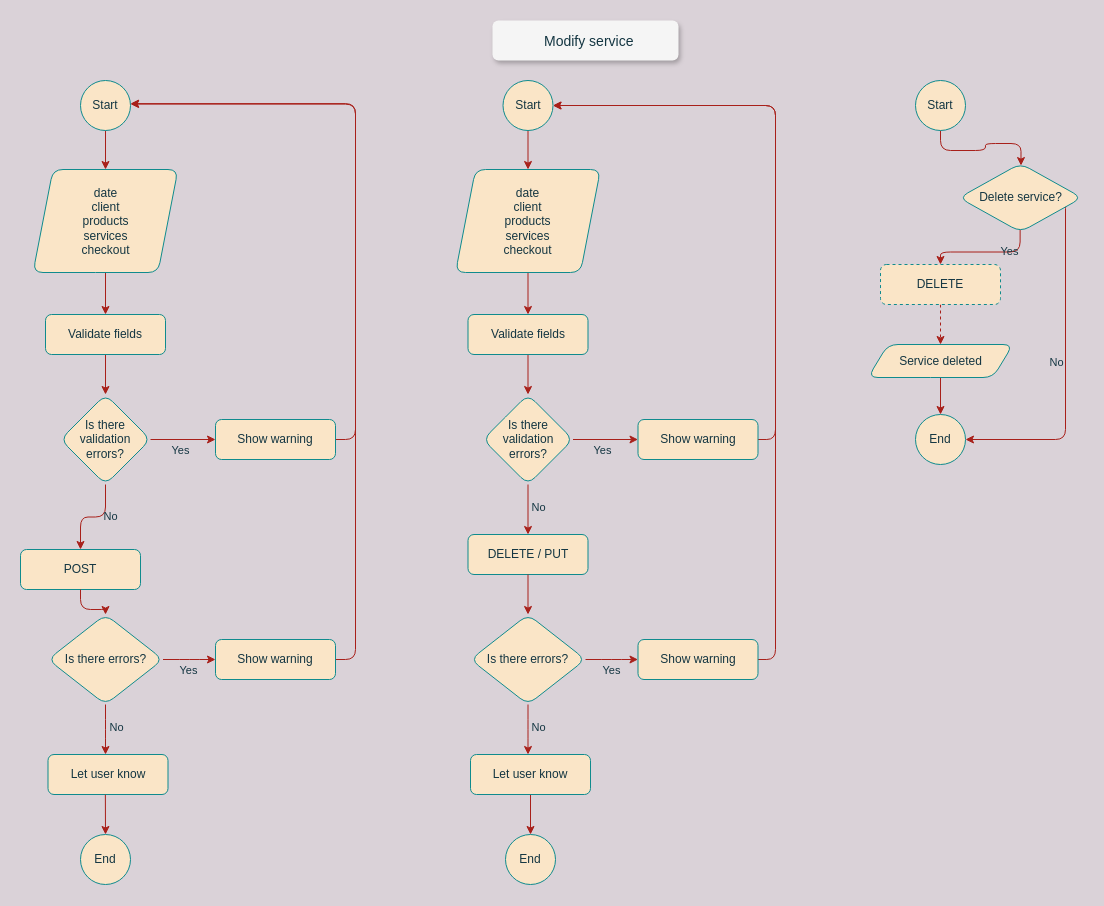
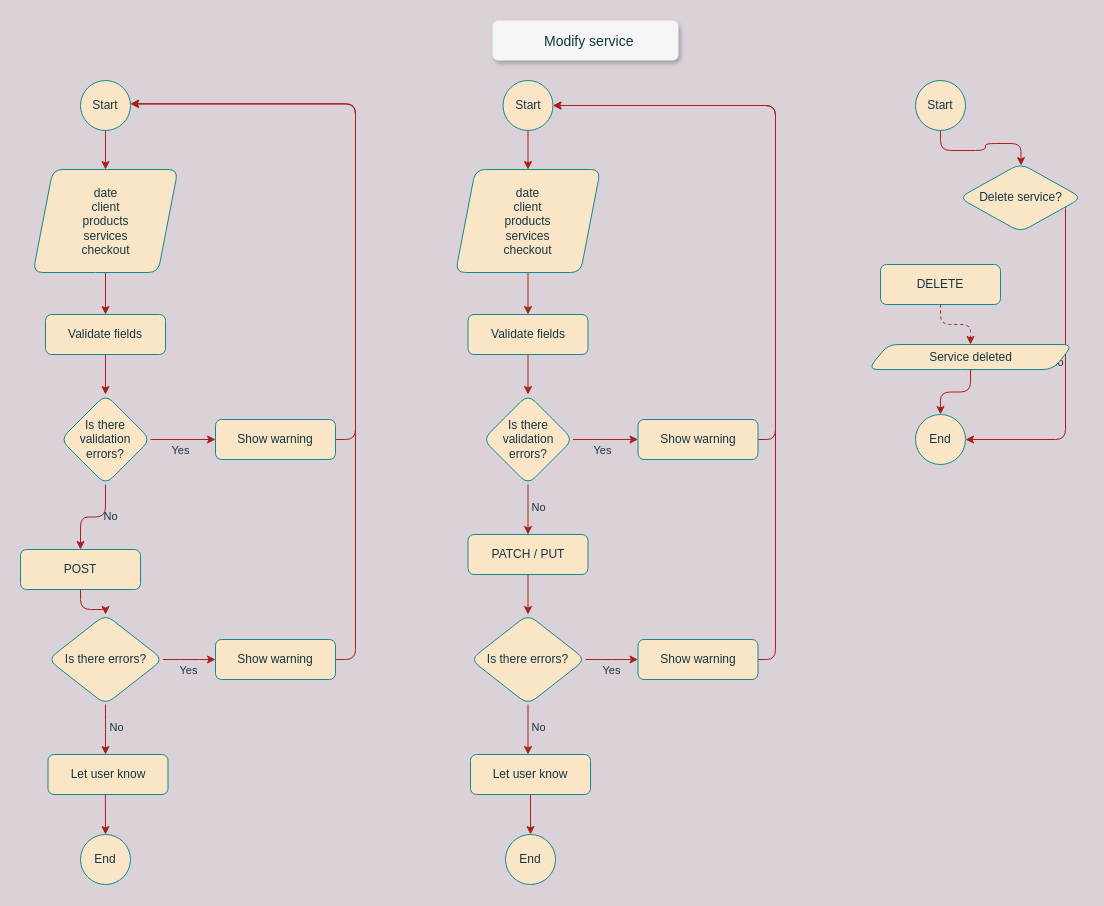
(985, 252) -> none
(941, 285) -> (941, 285)
(941, 361) -> (971, 357)
(529, 555) -> (529, 555)
